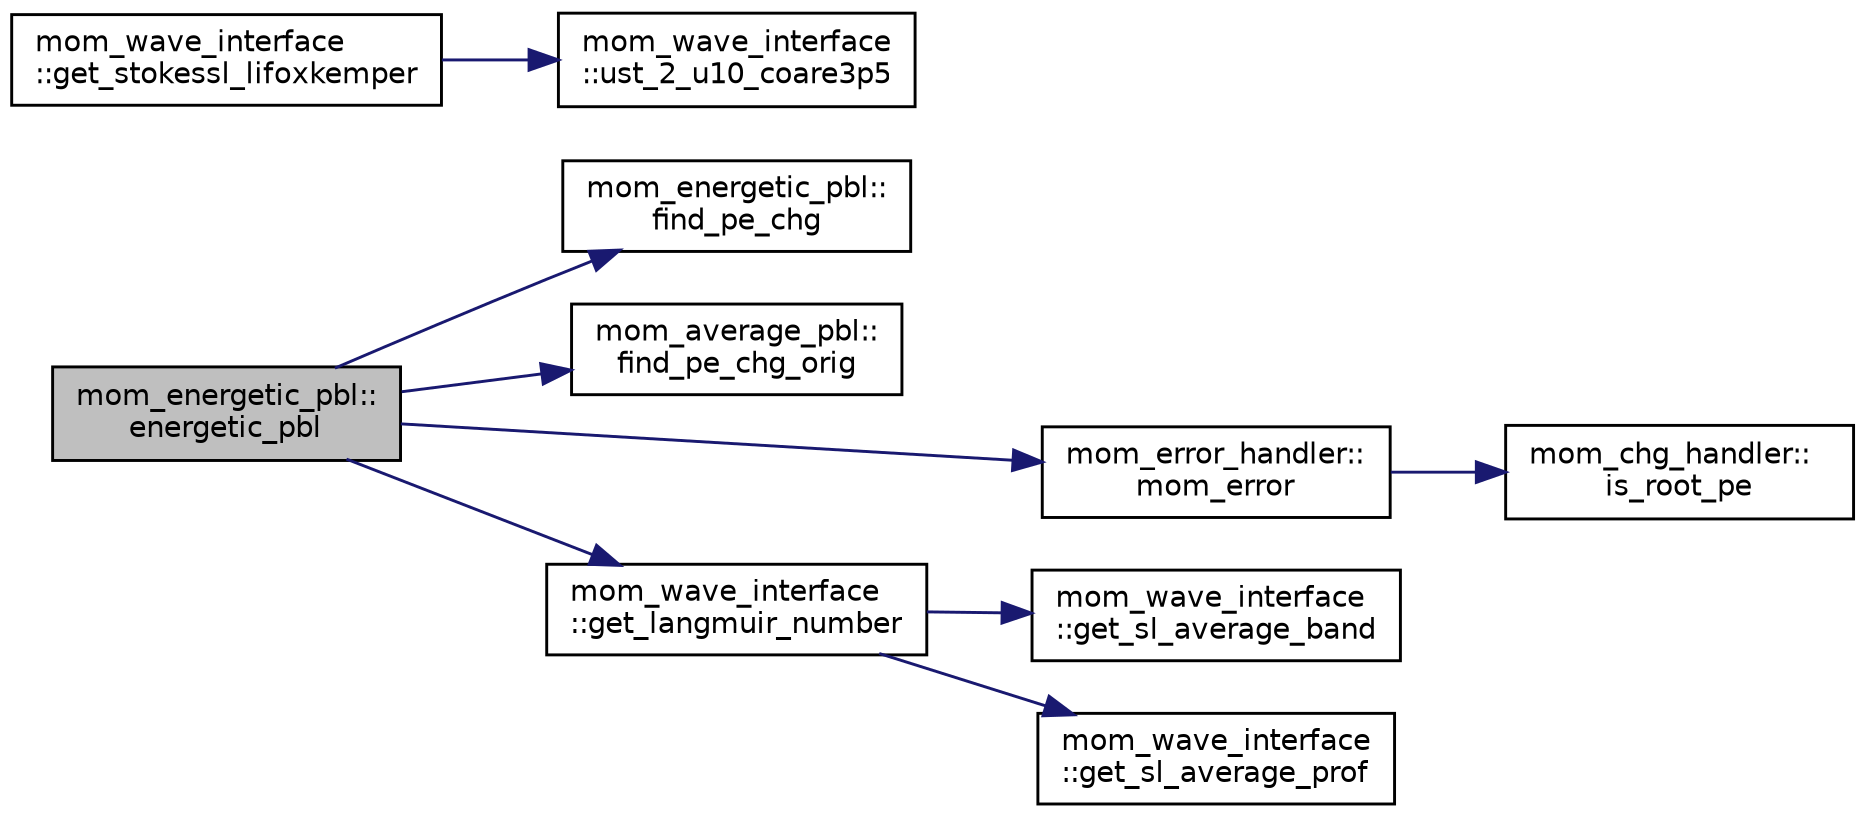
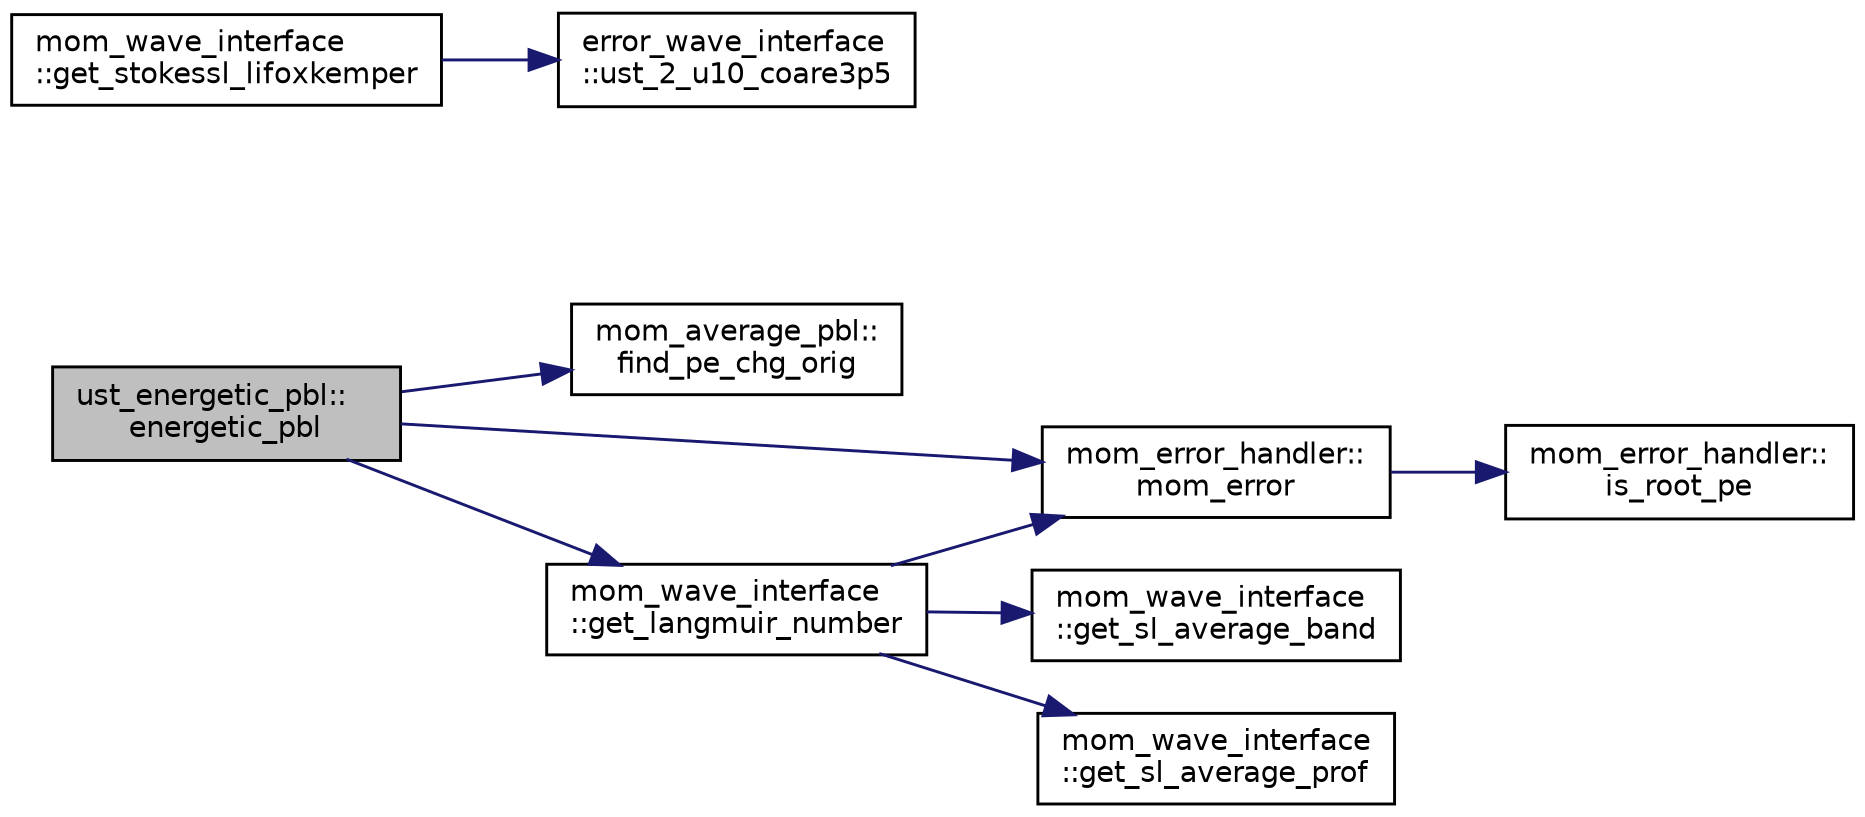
(737, 60) -> (737, 60)
(737, 206) -> none
(227, 414) -> (227, 414)
(1680, 472) -> (1680, 472)
none -> (962, 545)
